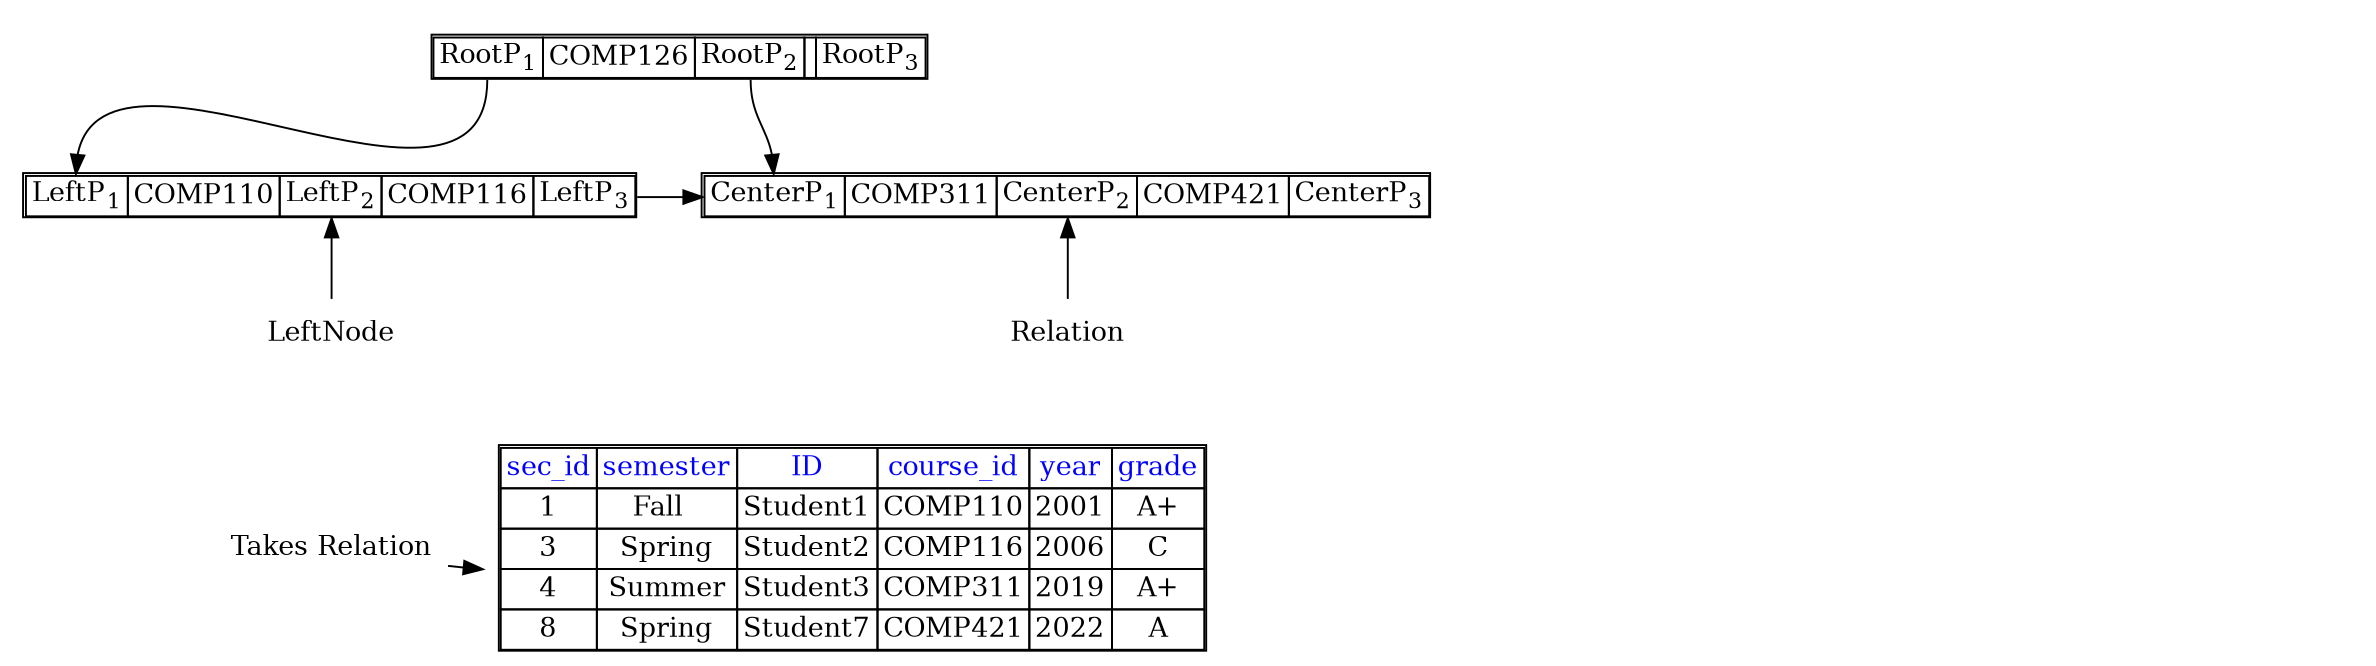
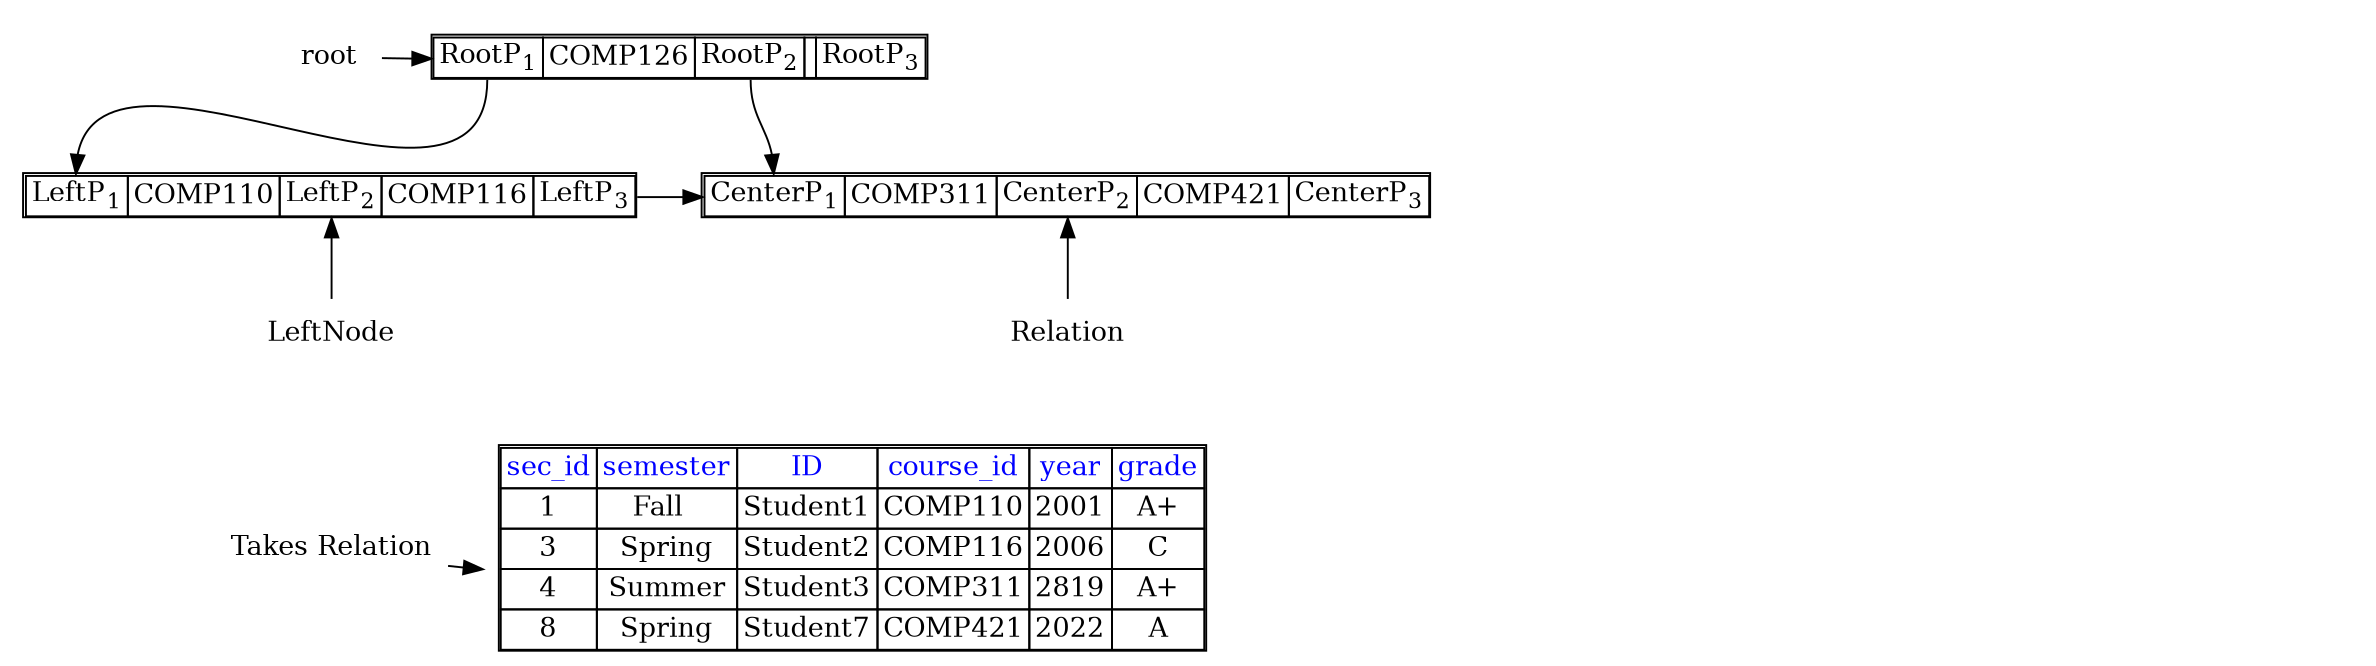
none -> (330, 57)
(1071, 588) -> (1071, 588)
